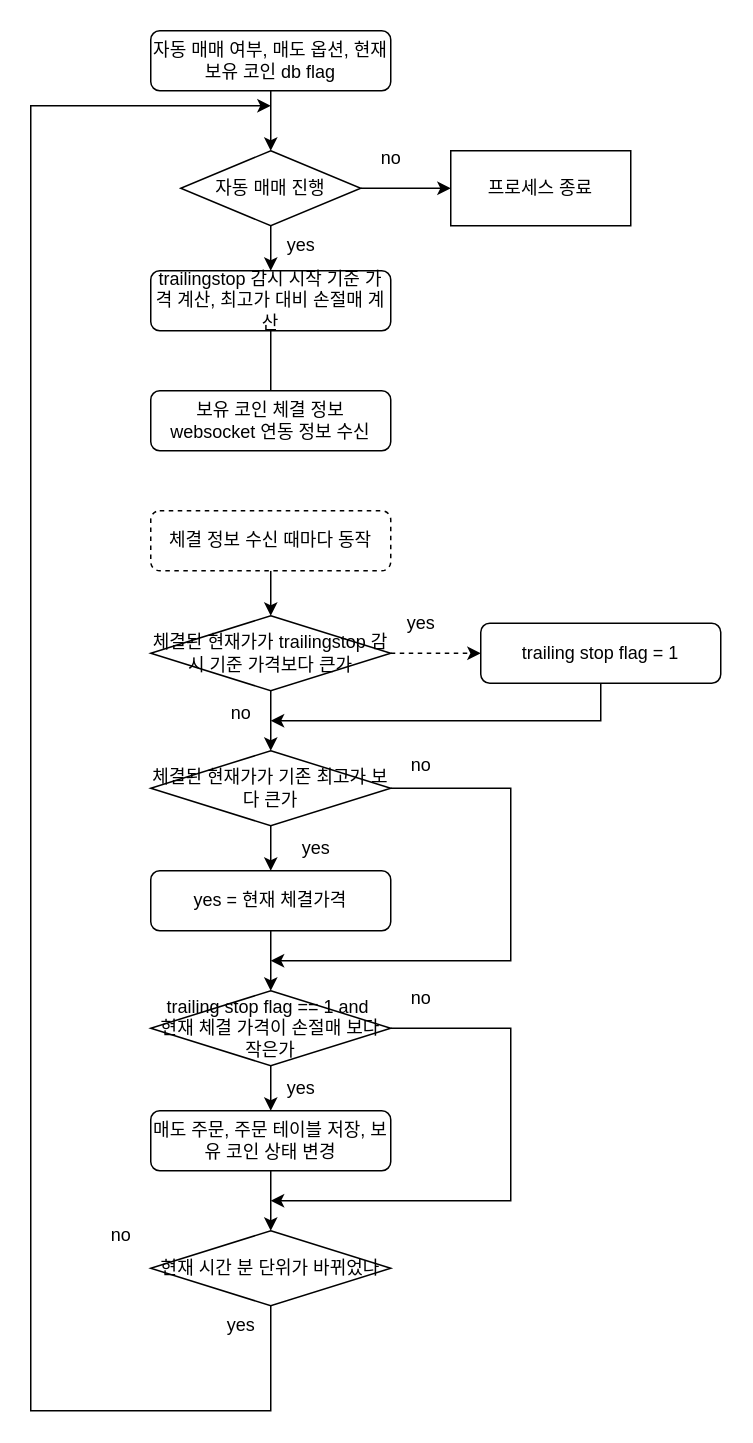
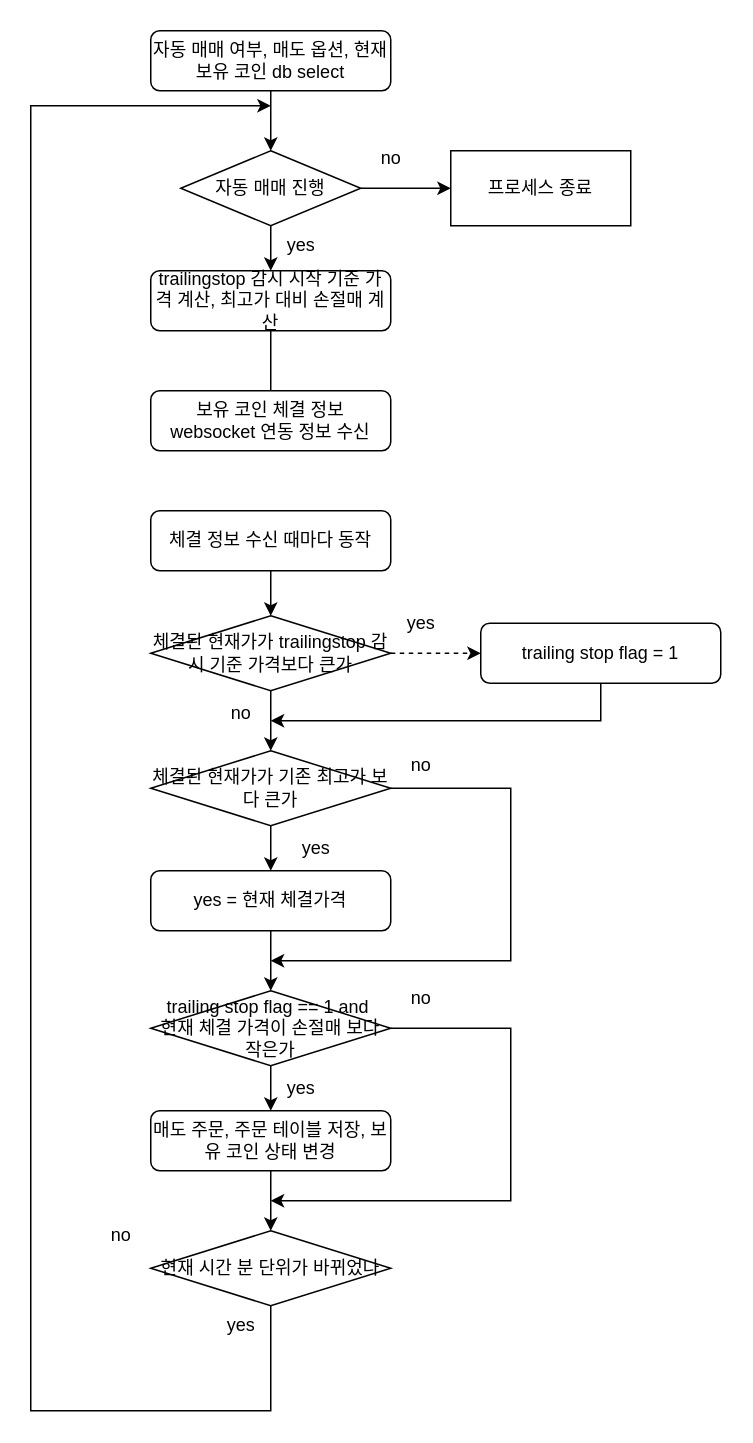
(271, 61) -> (271, 61)
(271, 541) -> (271, 541)
